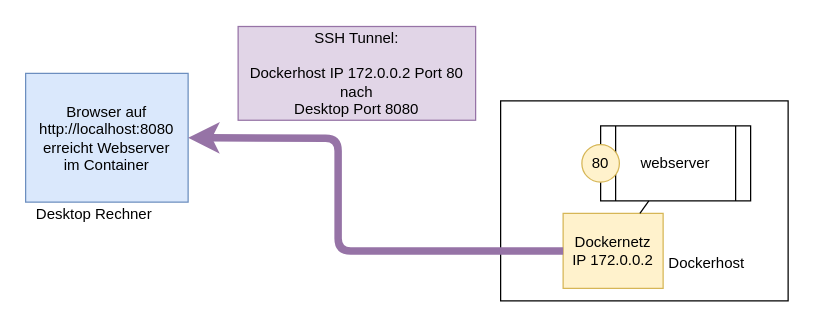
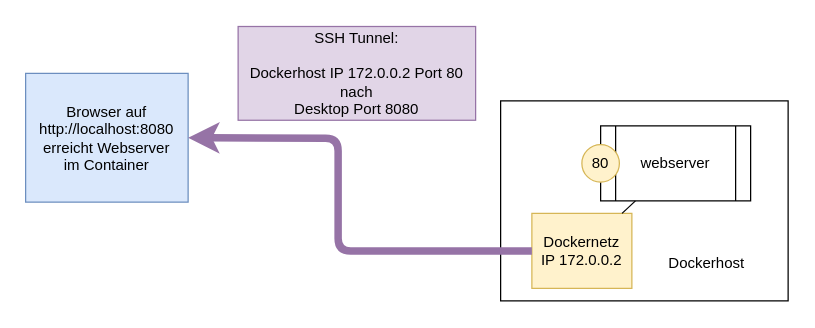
(94, 214) -> none
(613, 251) -> (582, 251)
